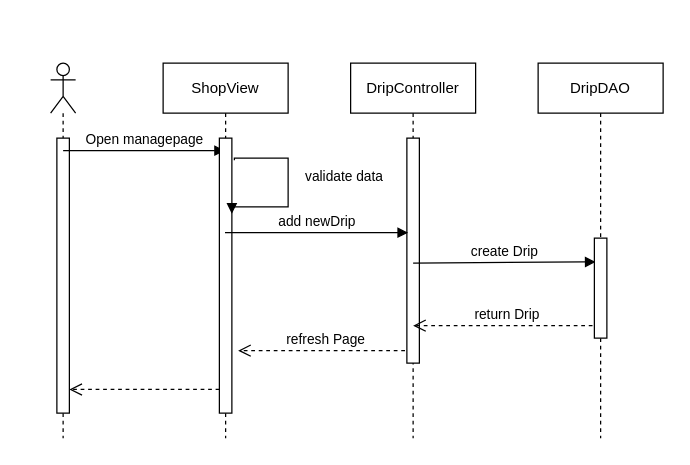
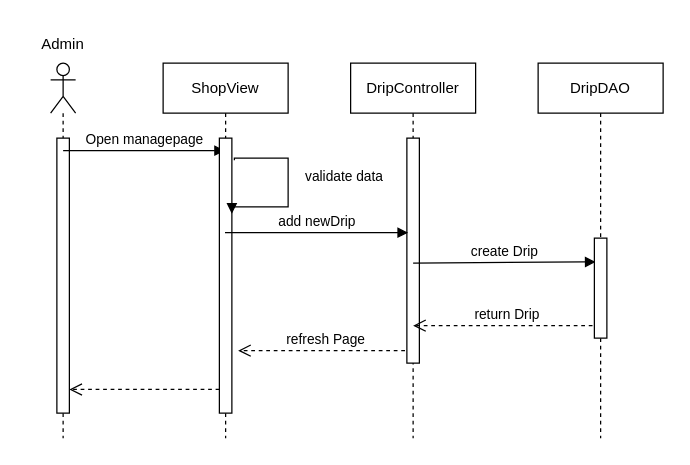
none -> (63, 44)
